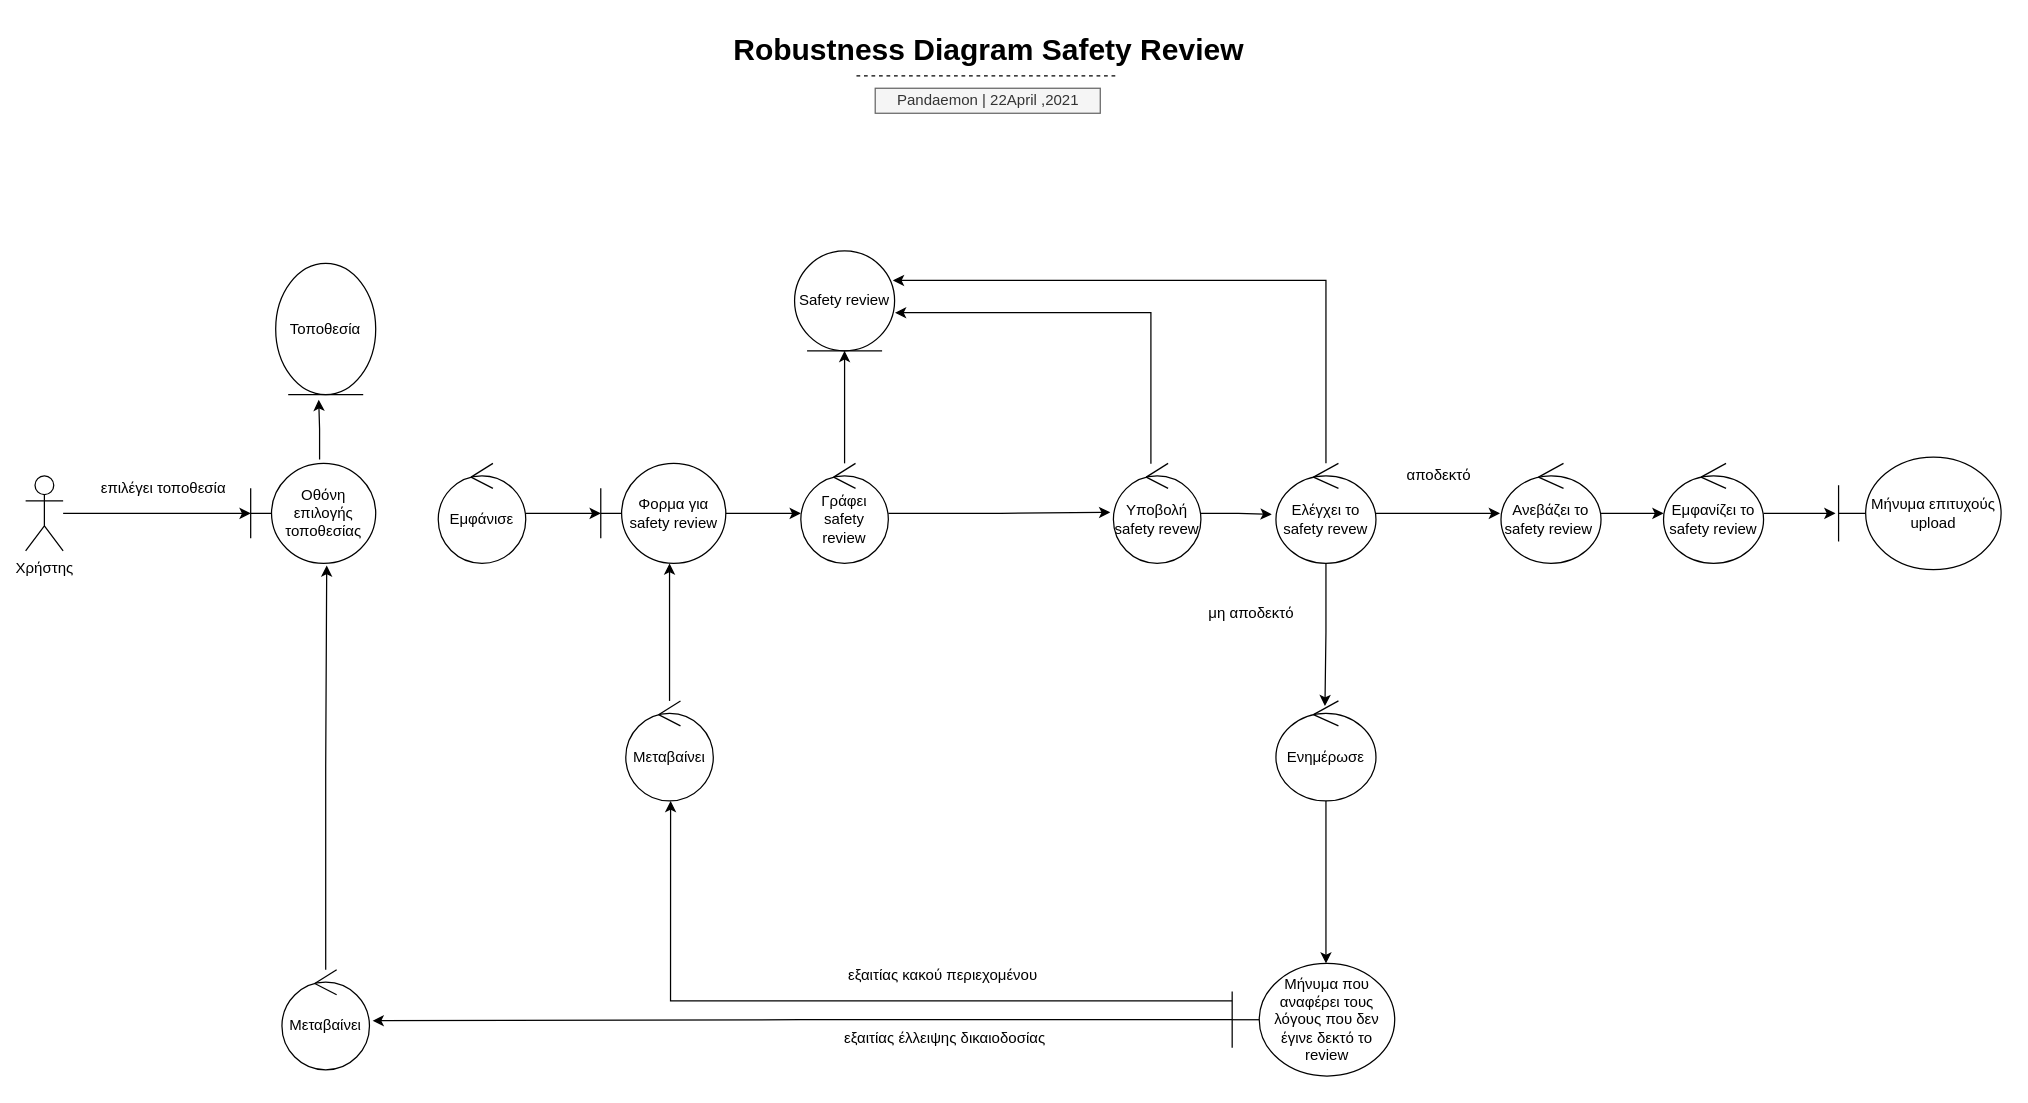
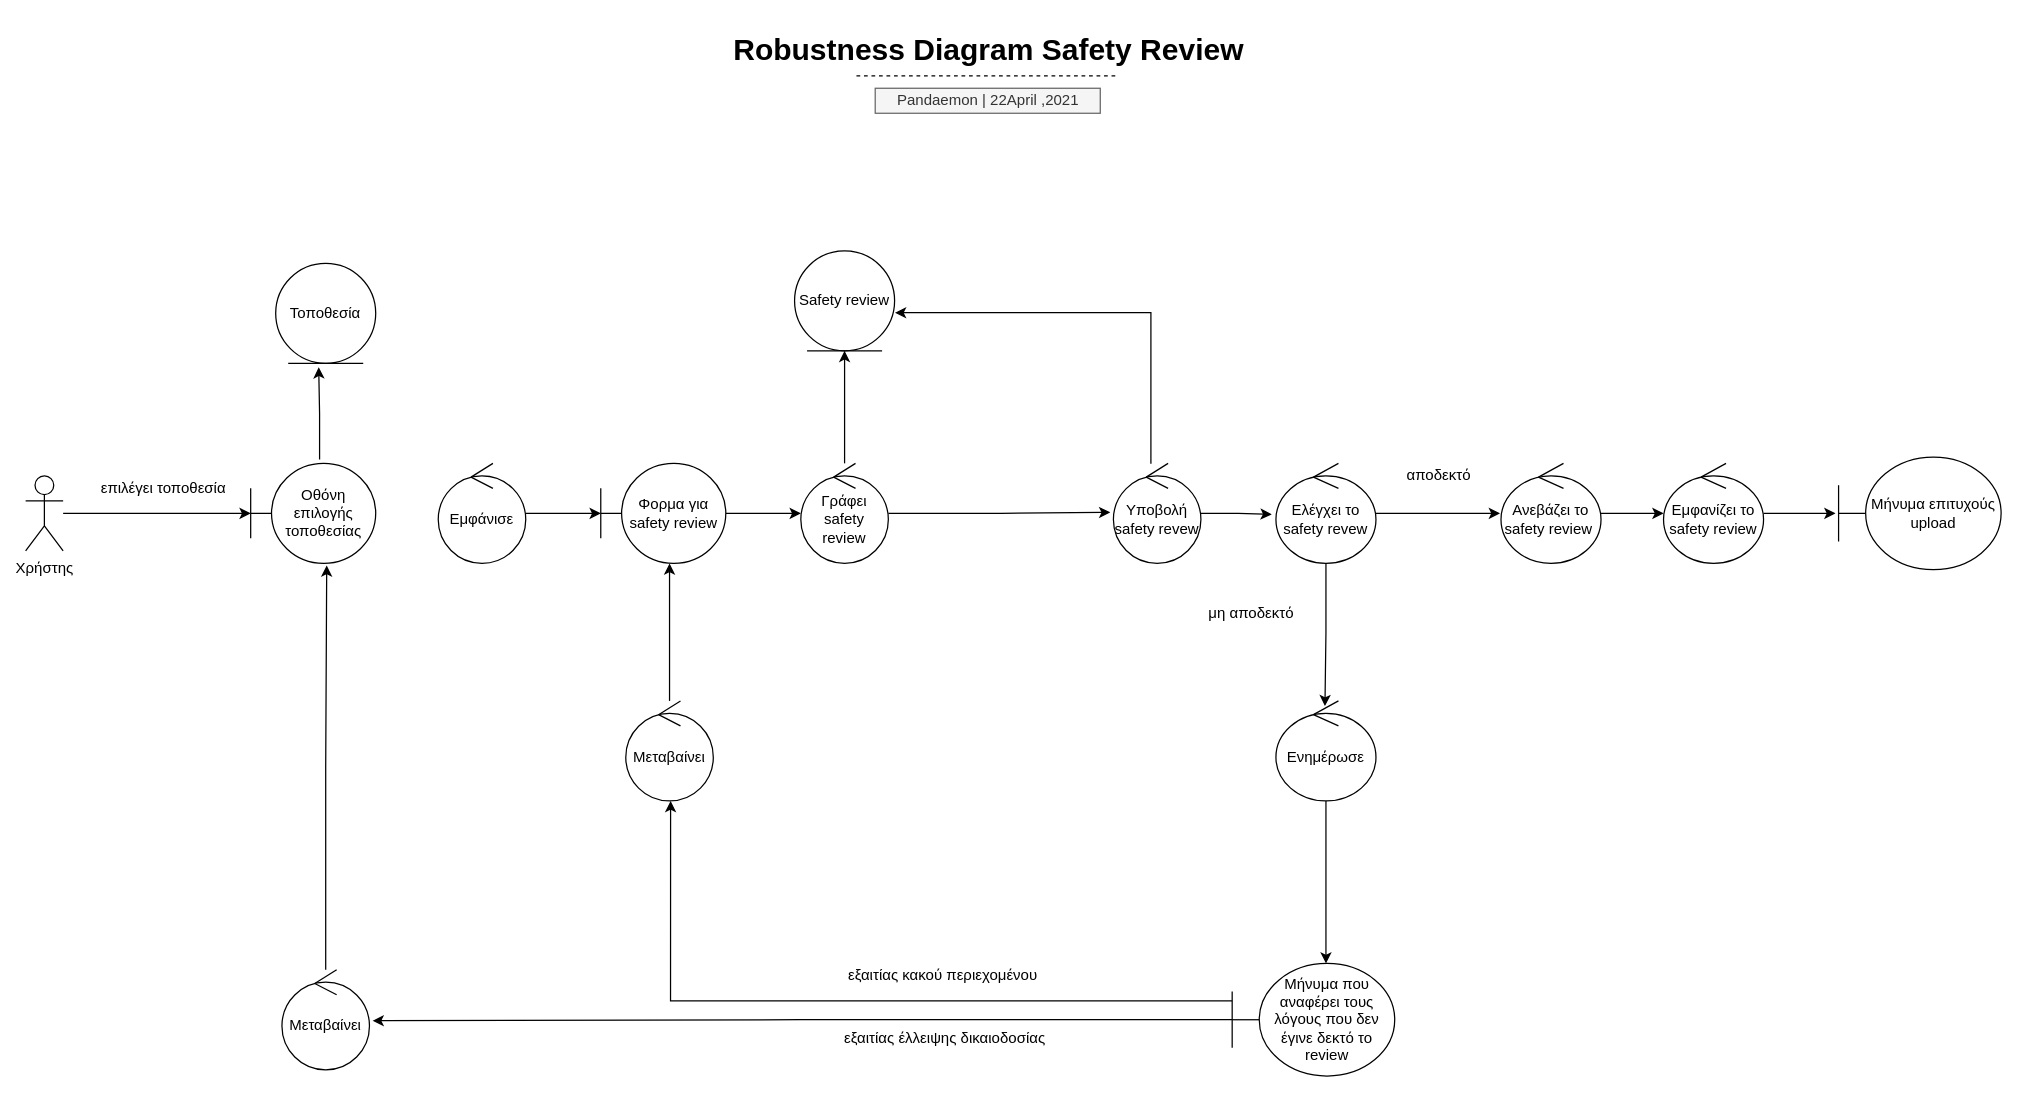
(1204, 280) -> none
(326, 329) -> (326, 313)
